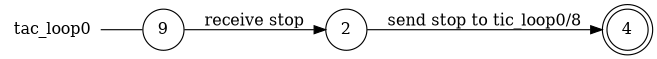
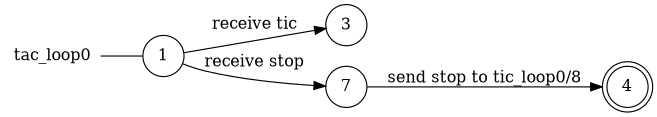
none -> (346, 25)
(163, 30) -> (163, 56)
(346, 30) -> (346, 87)
